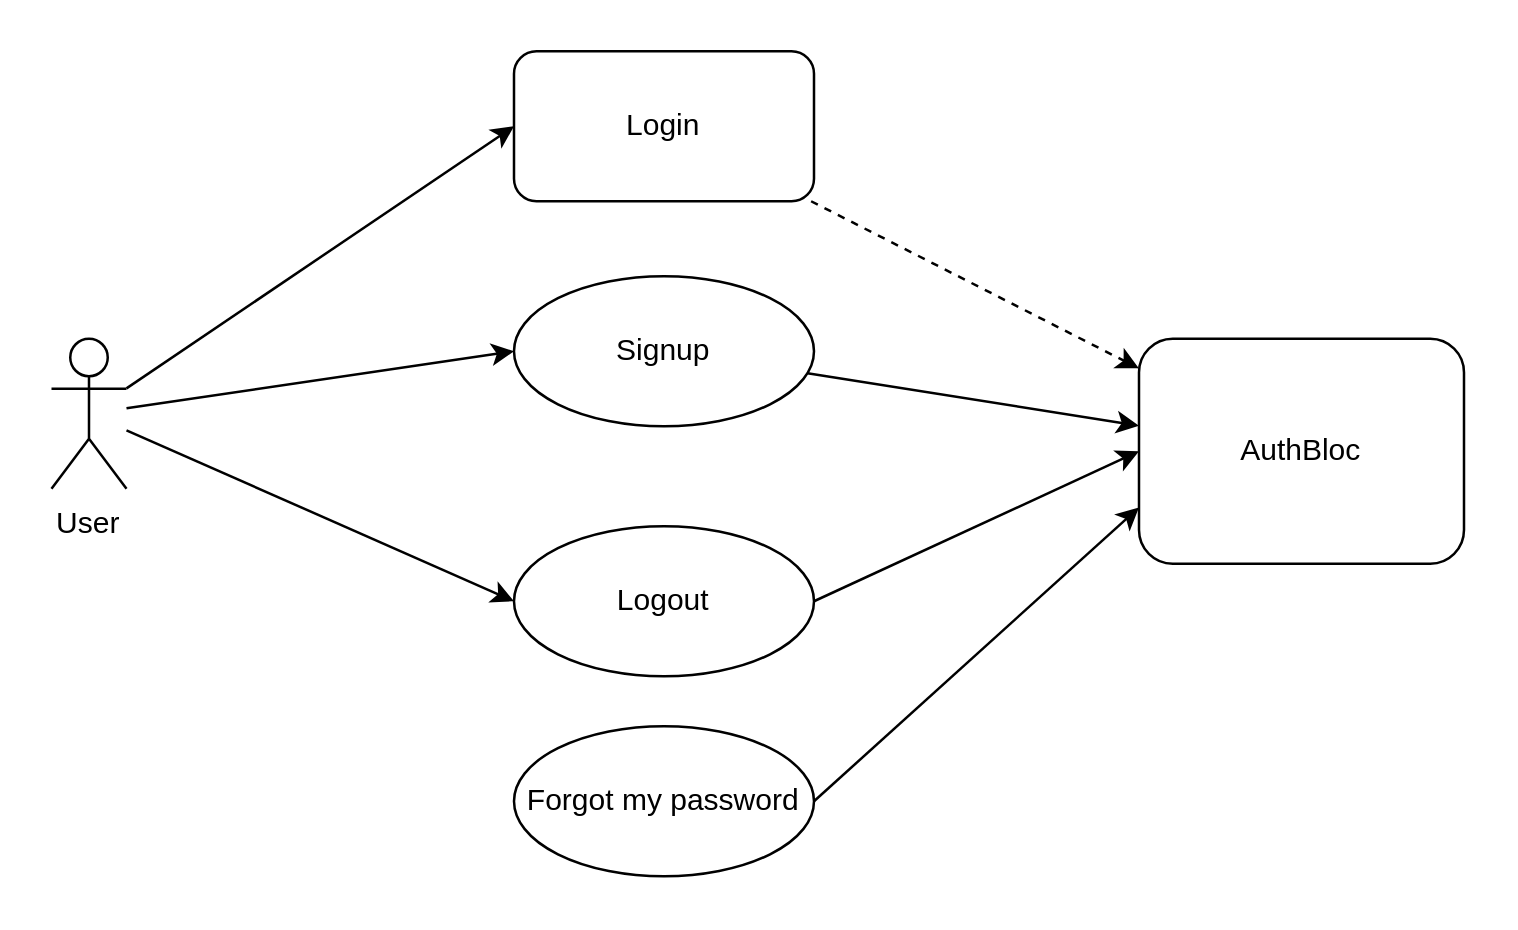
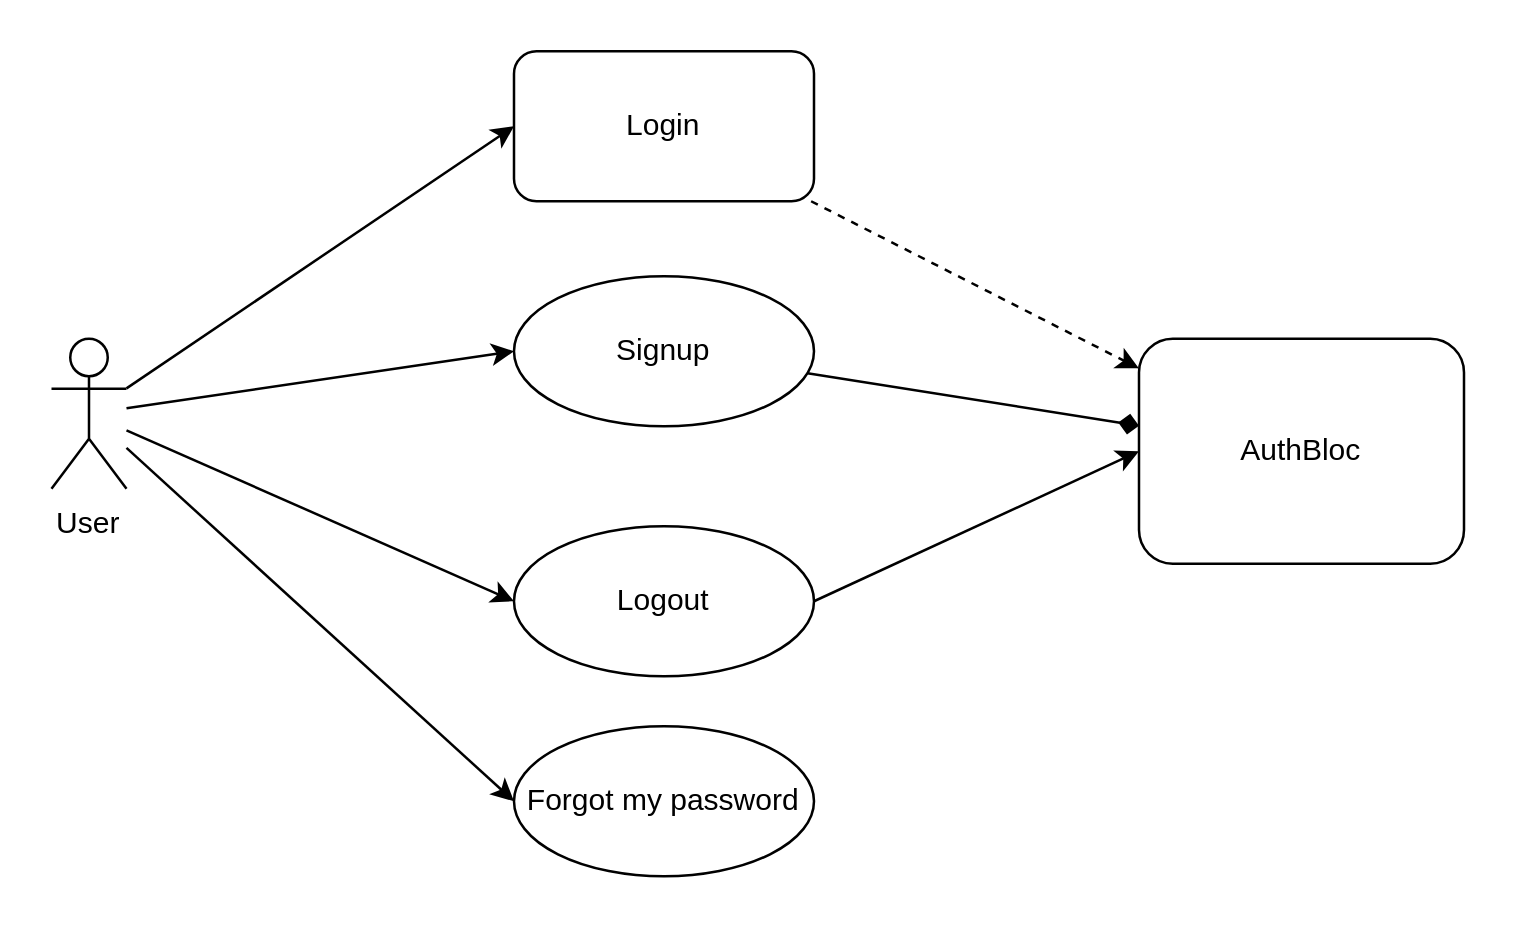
(1120, 423) -> (1119, 423)
none -> (314, 619)
(970, 660) -> none
